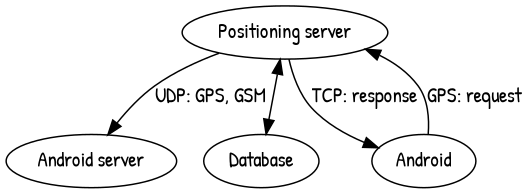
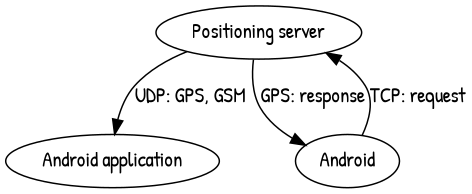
(365, 97) -> (313, 97)
(474, 97) -> (418, 97)
(91, 161) -> (113, 161)
(261, 161) -> none
